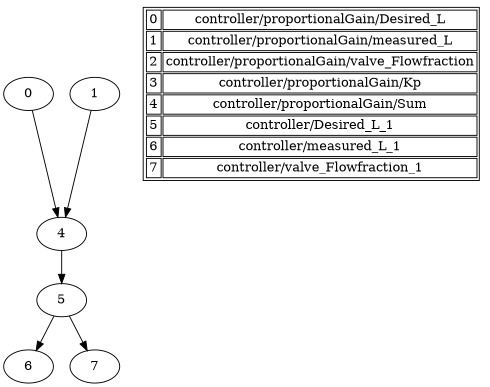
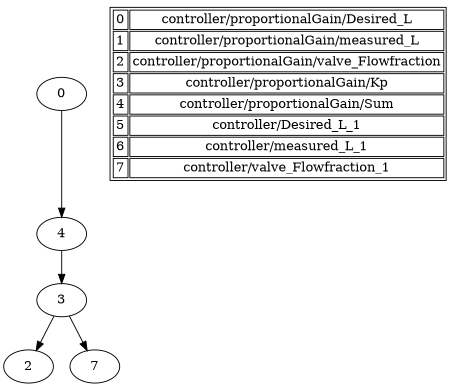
(95, 94) -> none
(62, 300) -> (62, 300)
(29, 366) -> (29, 366)
